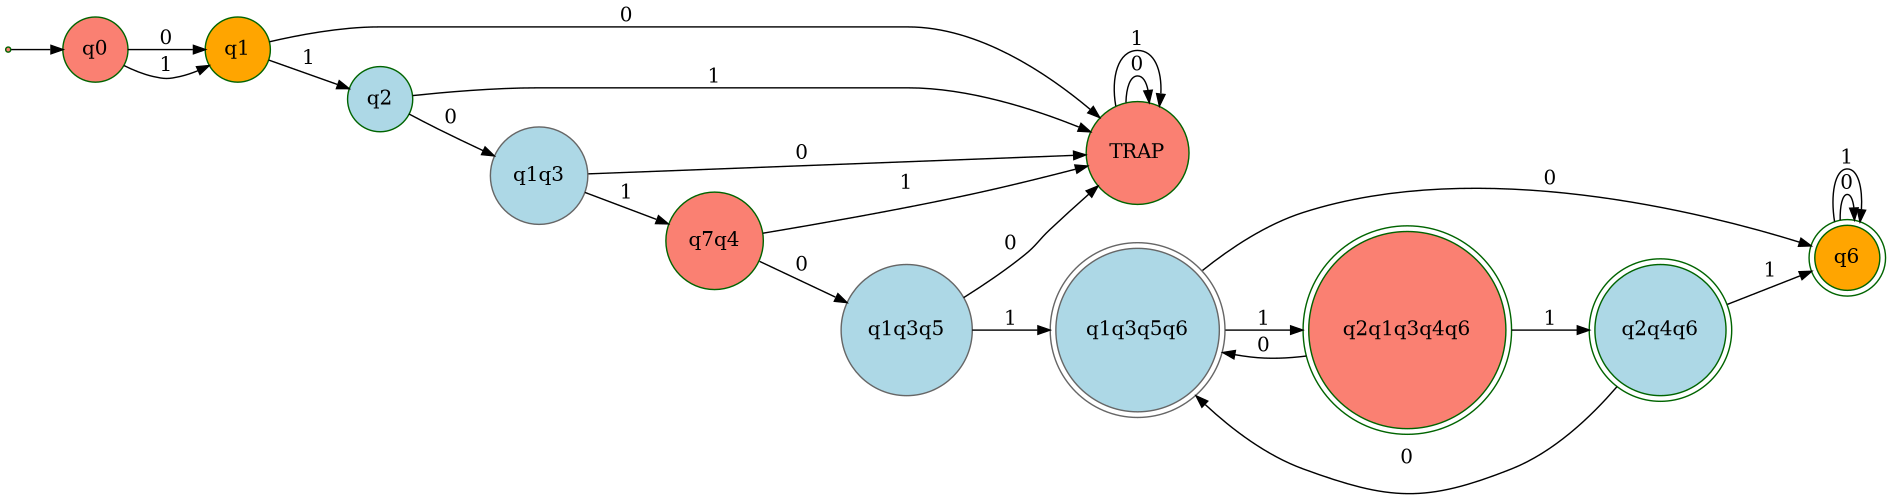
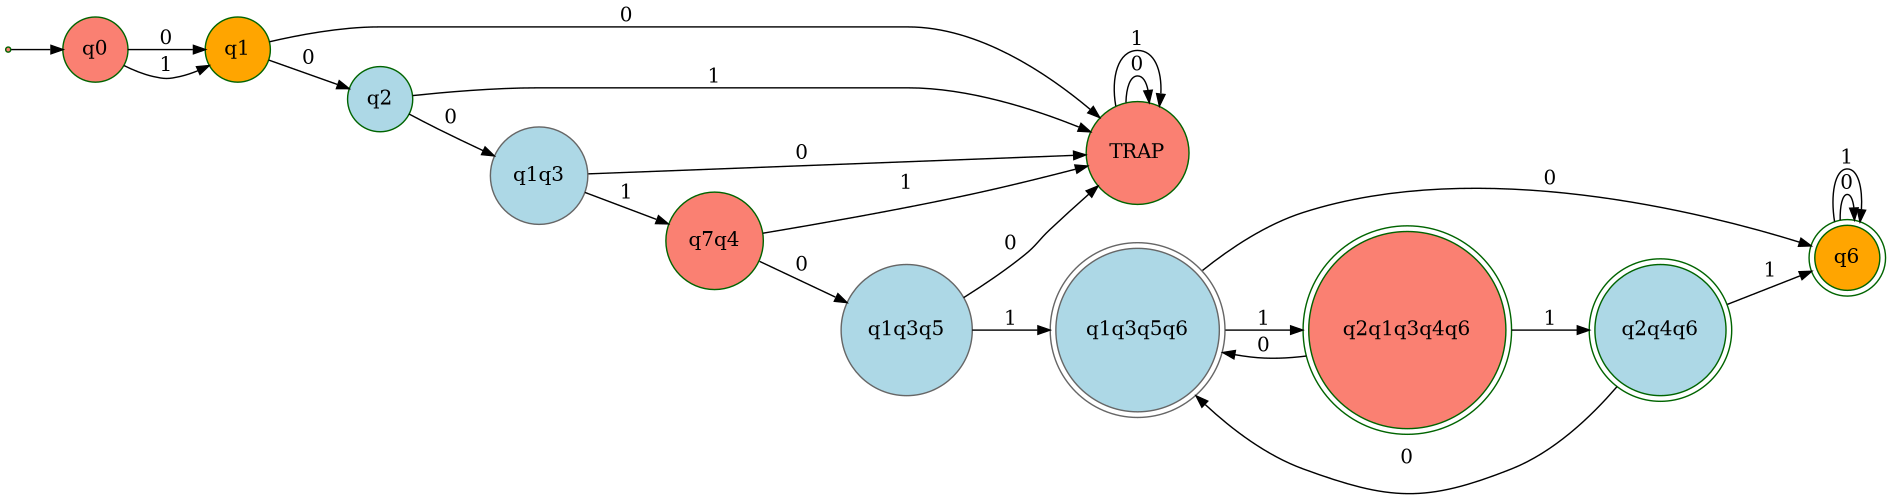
(309, 59) -> (309, 59)
